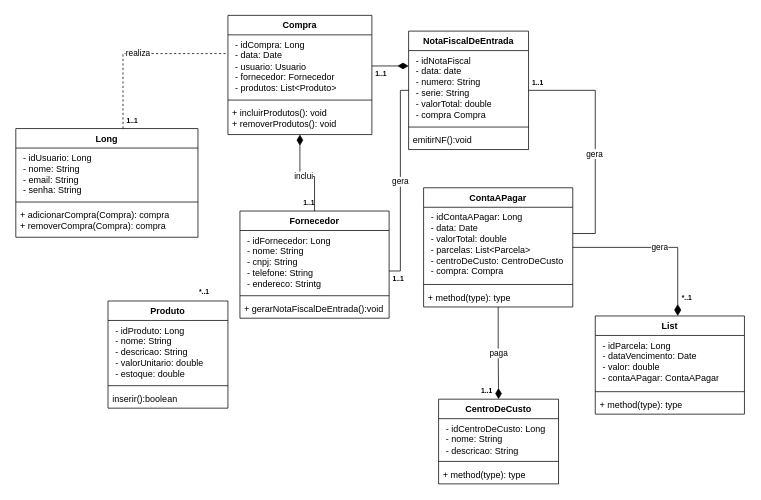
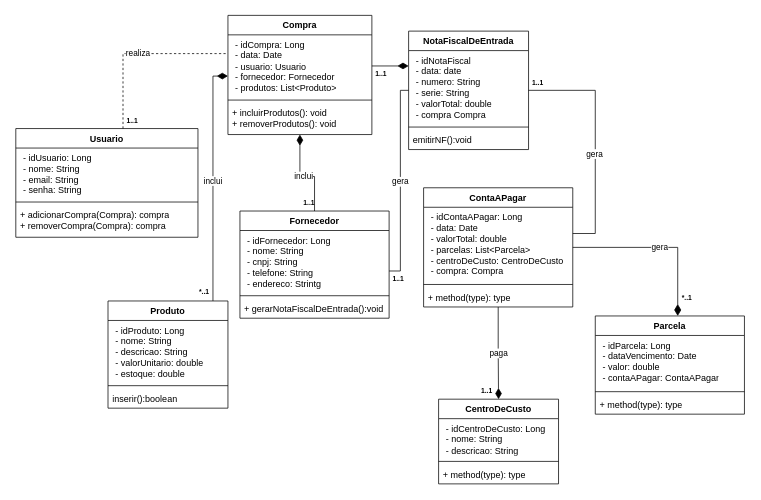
(107, 139) -> (107, 139)
none -> (213, 181)
(670, 327) -> (670, 327)
